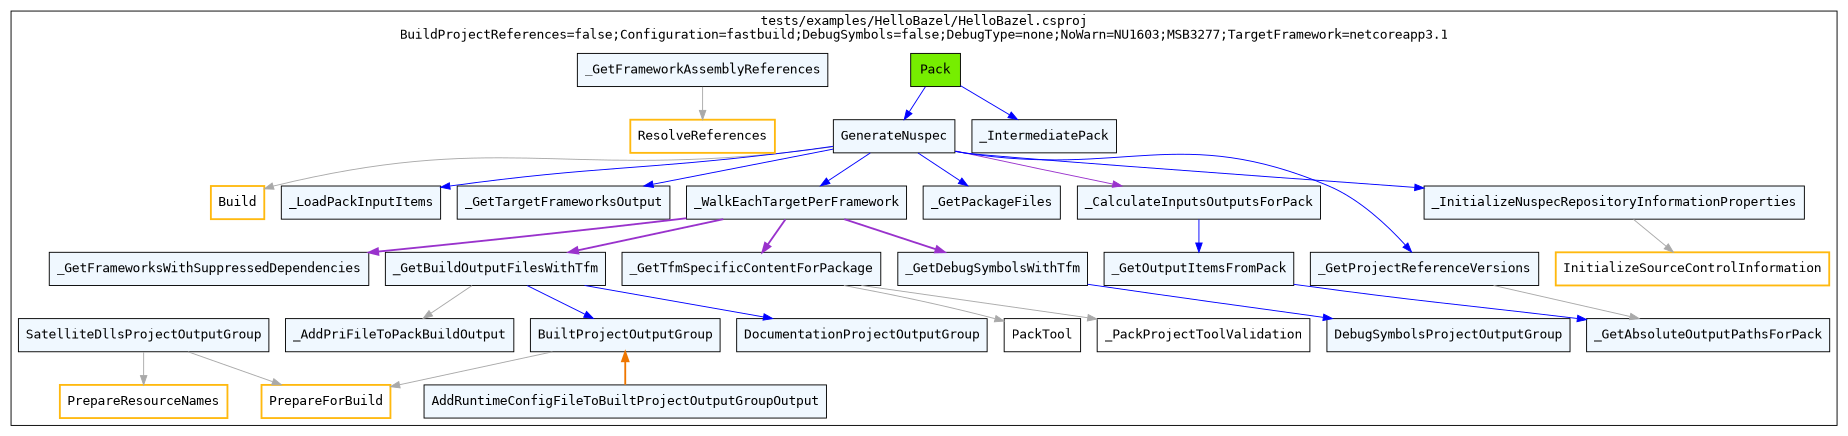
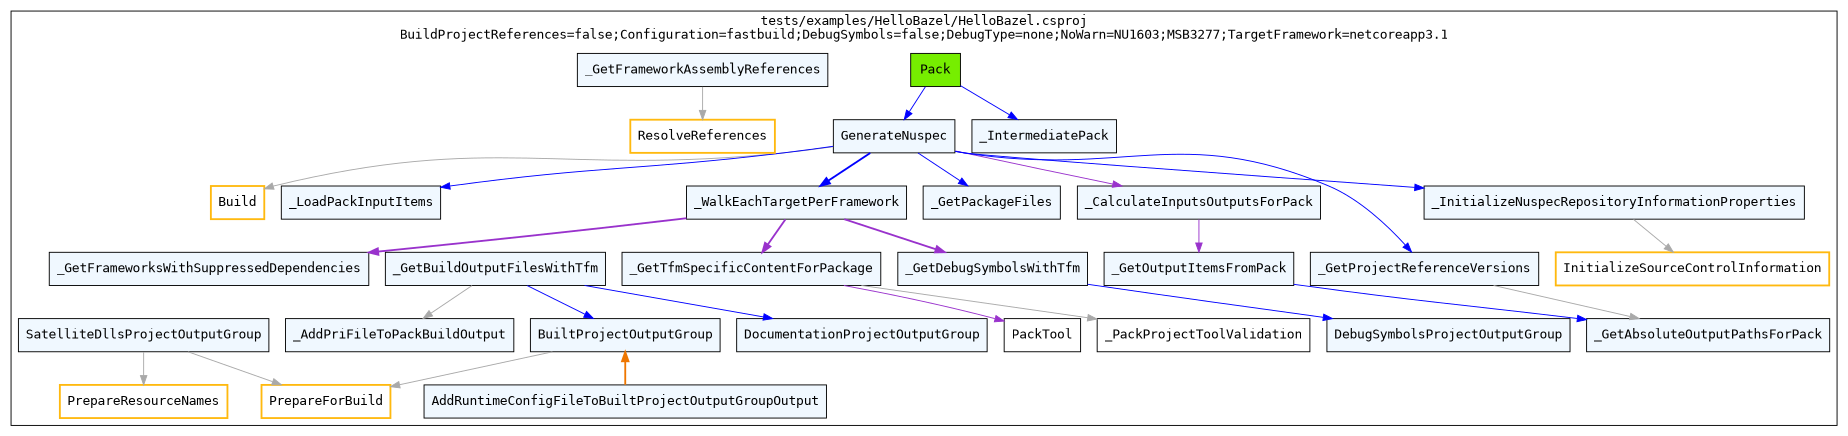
(849, 167) -> (849, 167)
(564, 203) -> none
(1199, 231) -> (1199, 231)
(651, 235) -> none
(920, 301) -> (920, 301)
